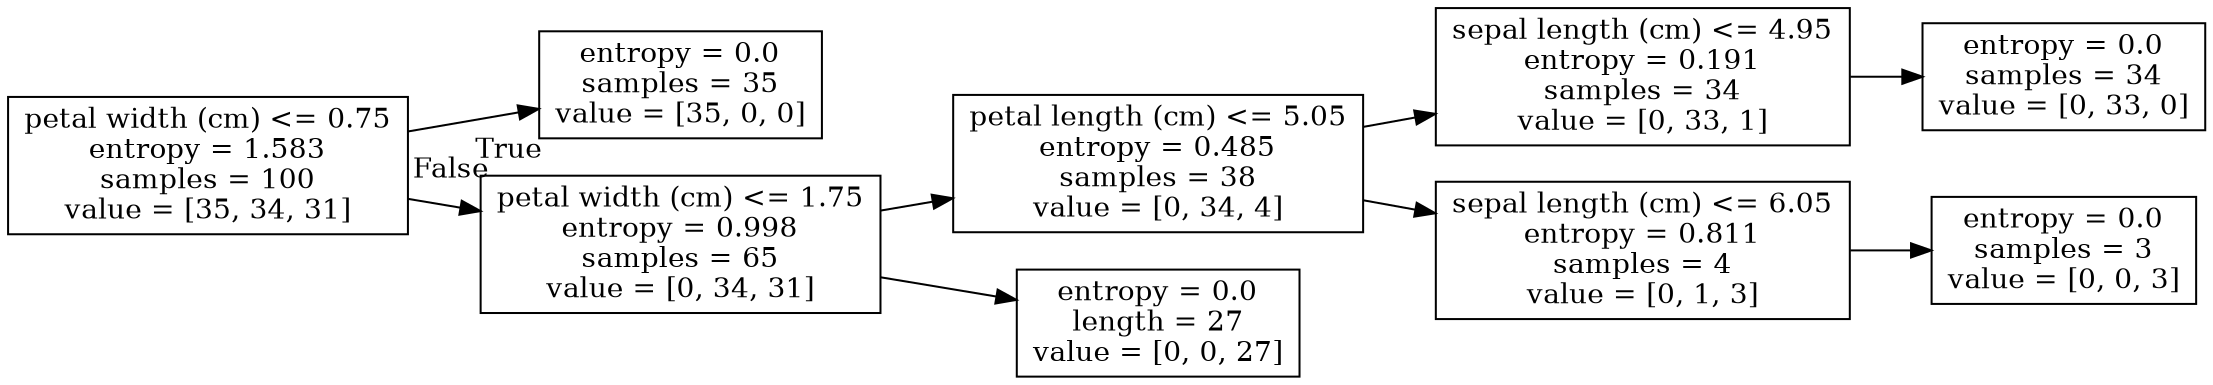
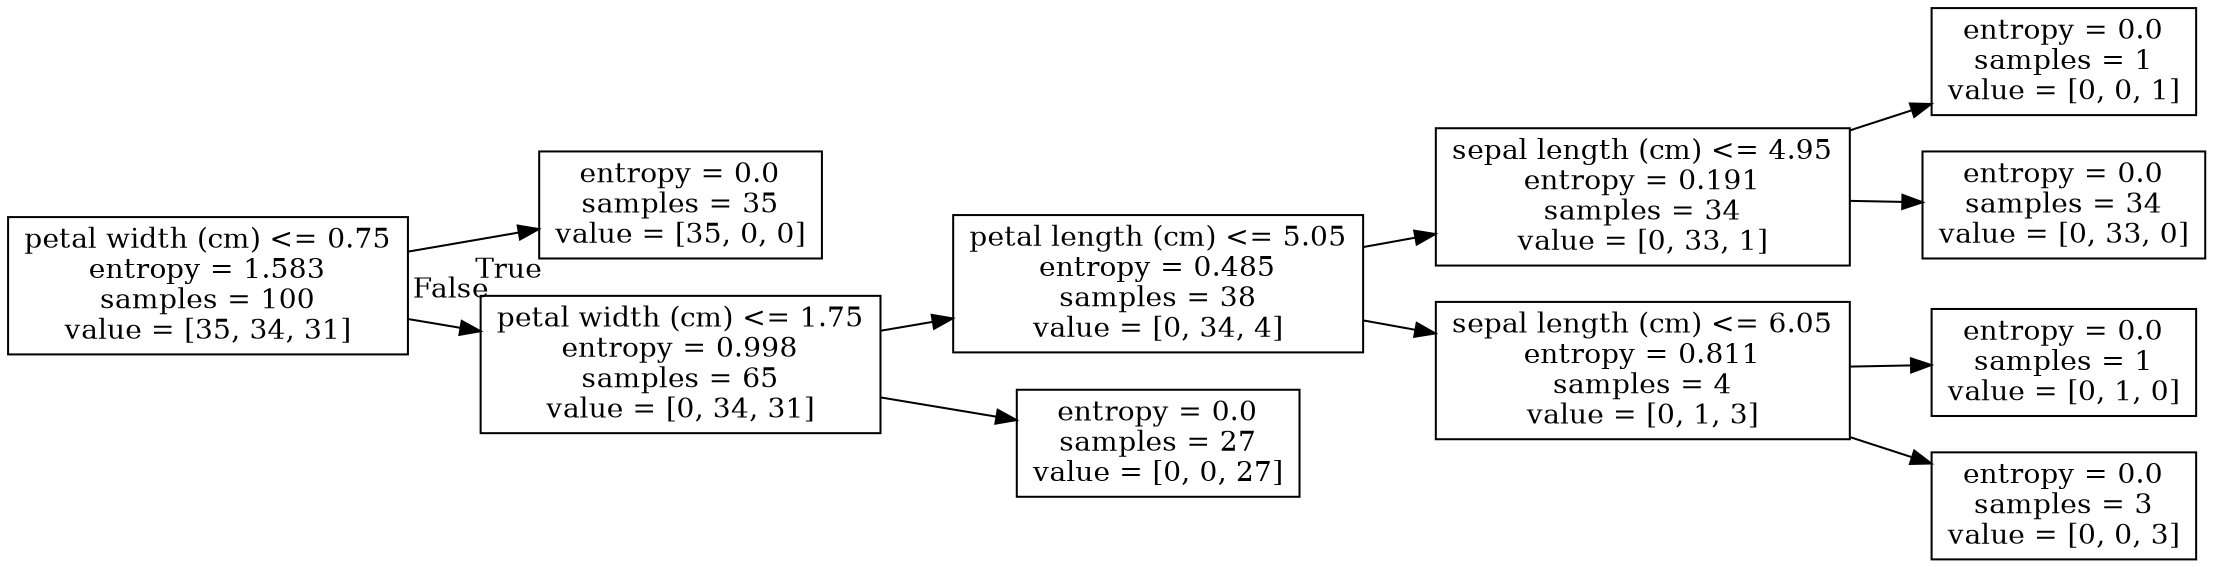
none -> (2064, 62)
(1158, 323) -> (1158, 443)
none -> (2064, 362)
